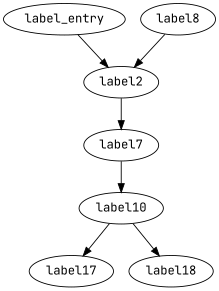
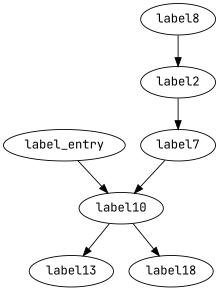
(90, 48) -> (90, 174)
(71, 271) -> (71, 271)
